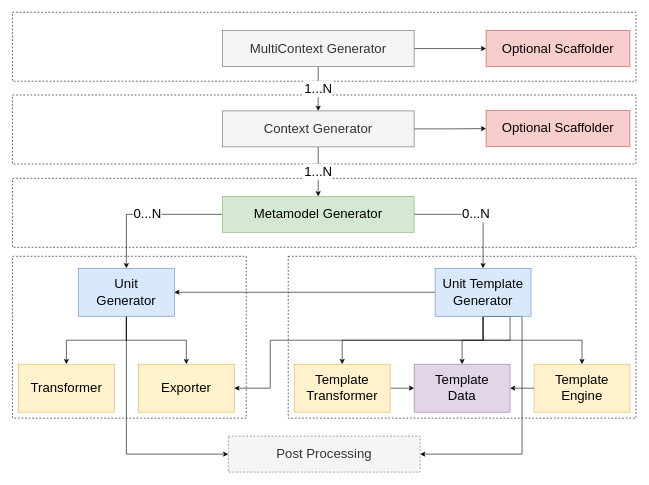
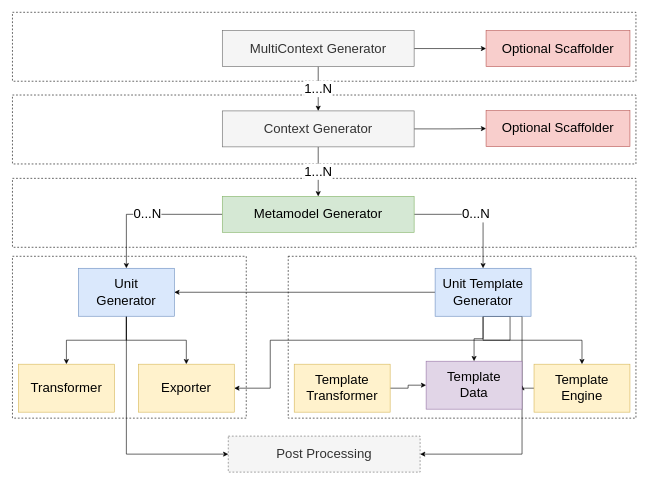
(342, 359) -> none
(462, 389) -> (474, 386)
